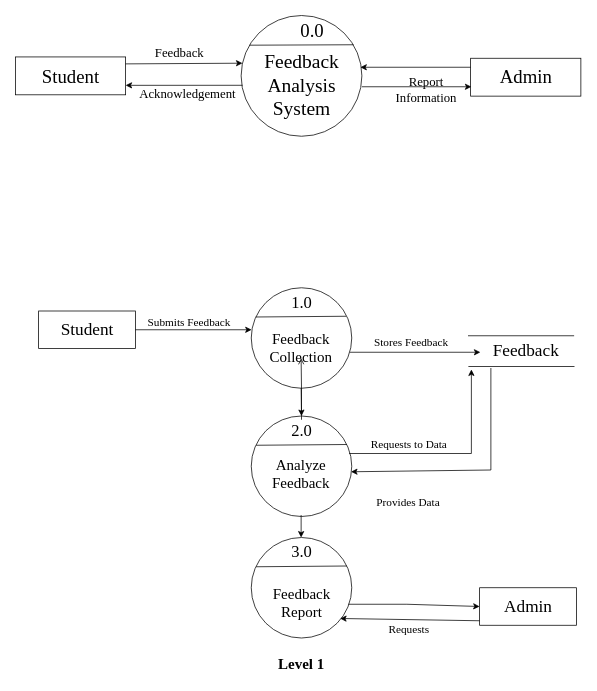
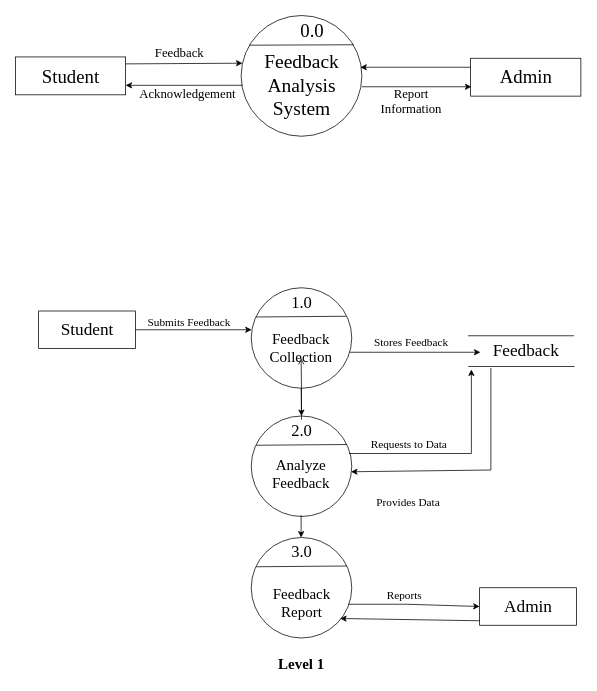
(426, 90) -> (411, 102)
none -> (405, 594)
(409, 629) -> none
